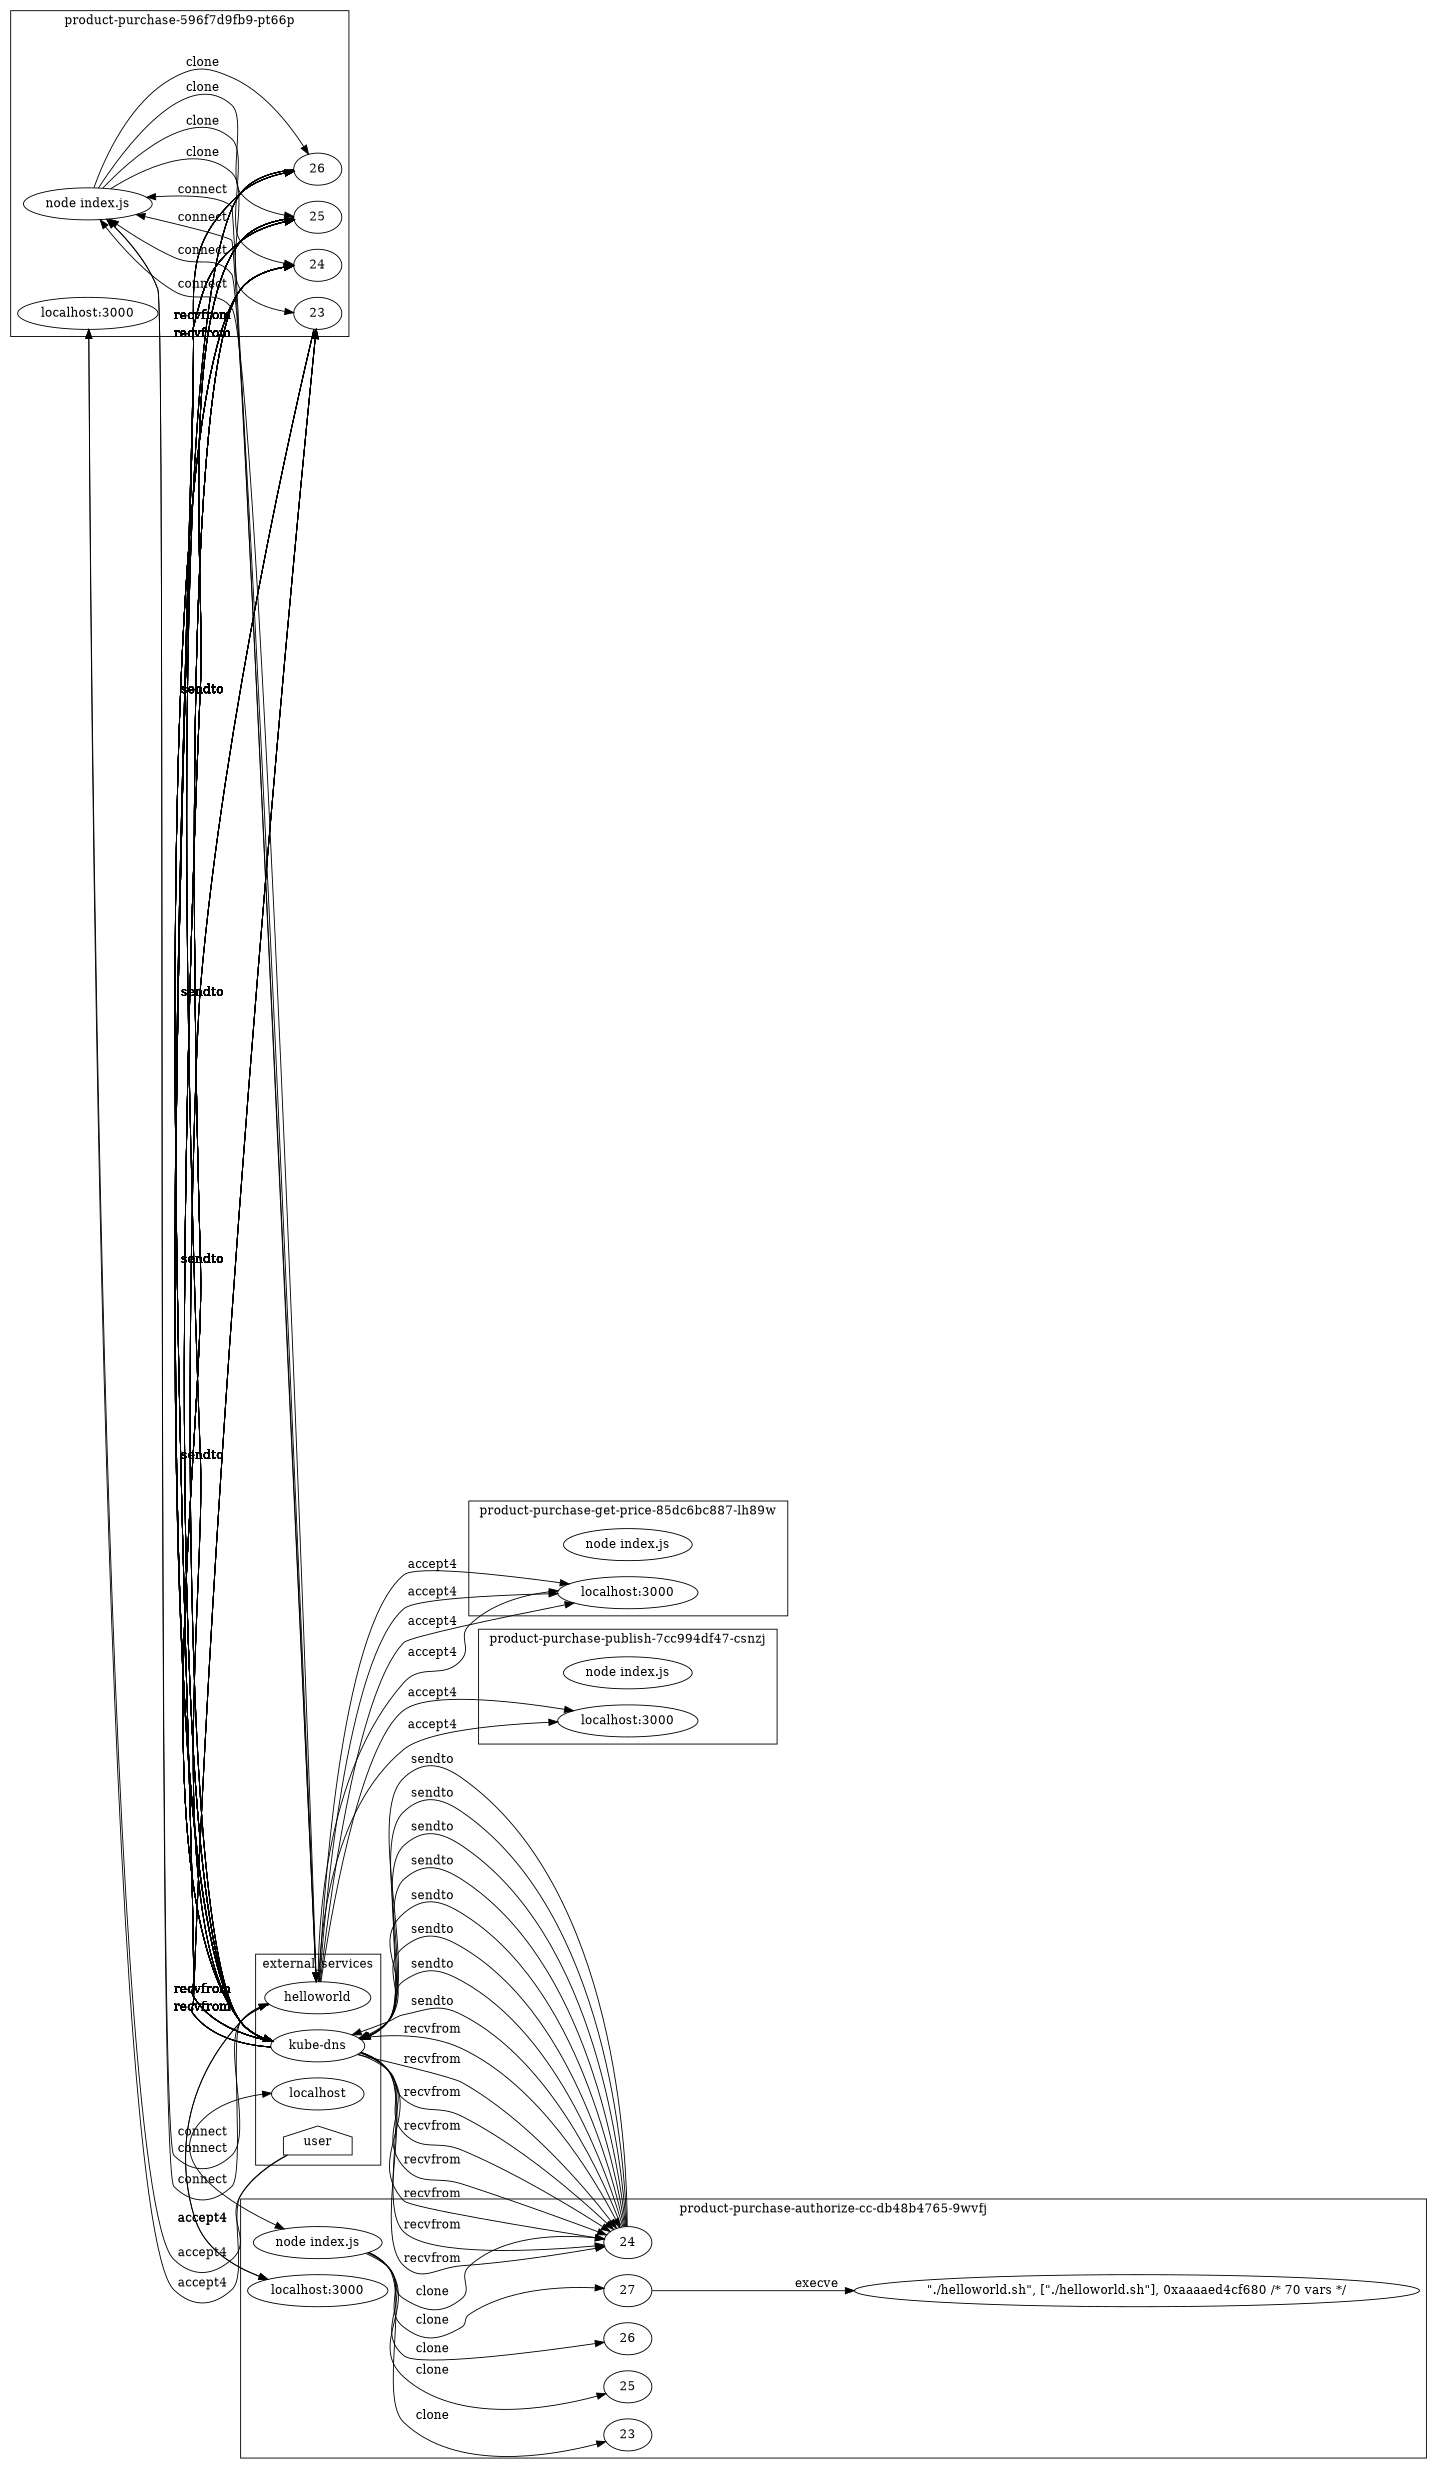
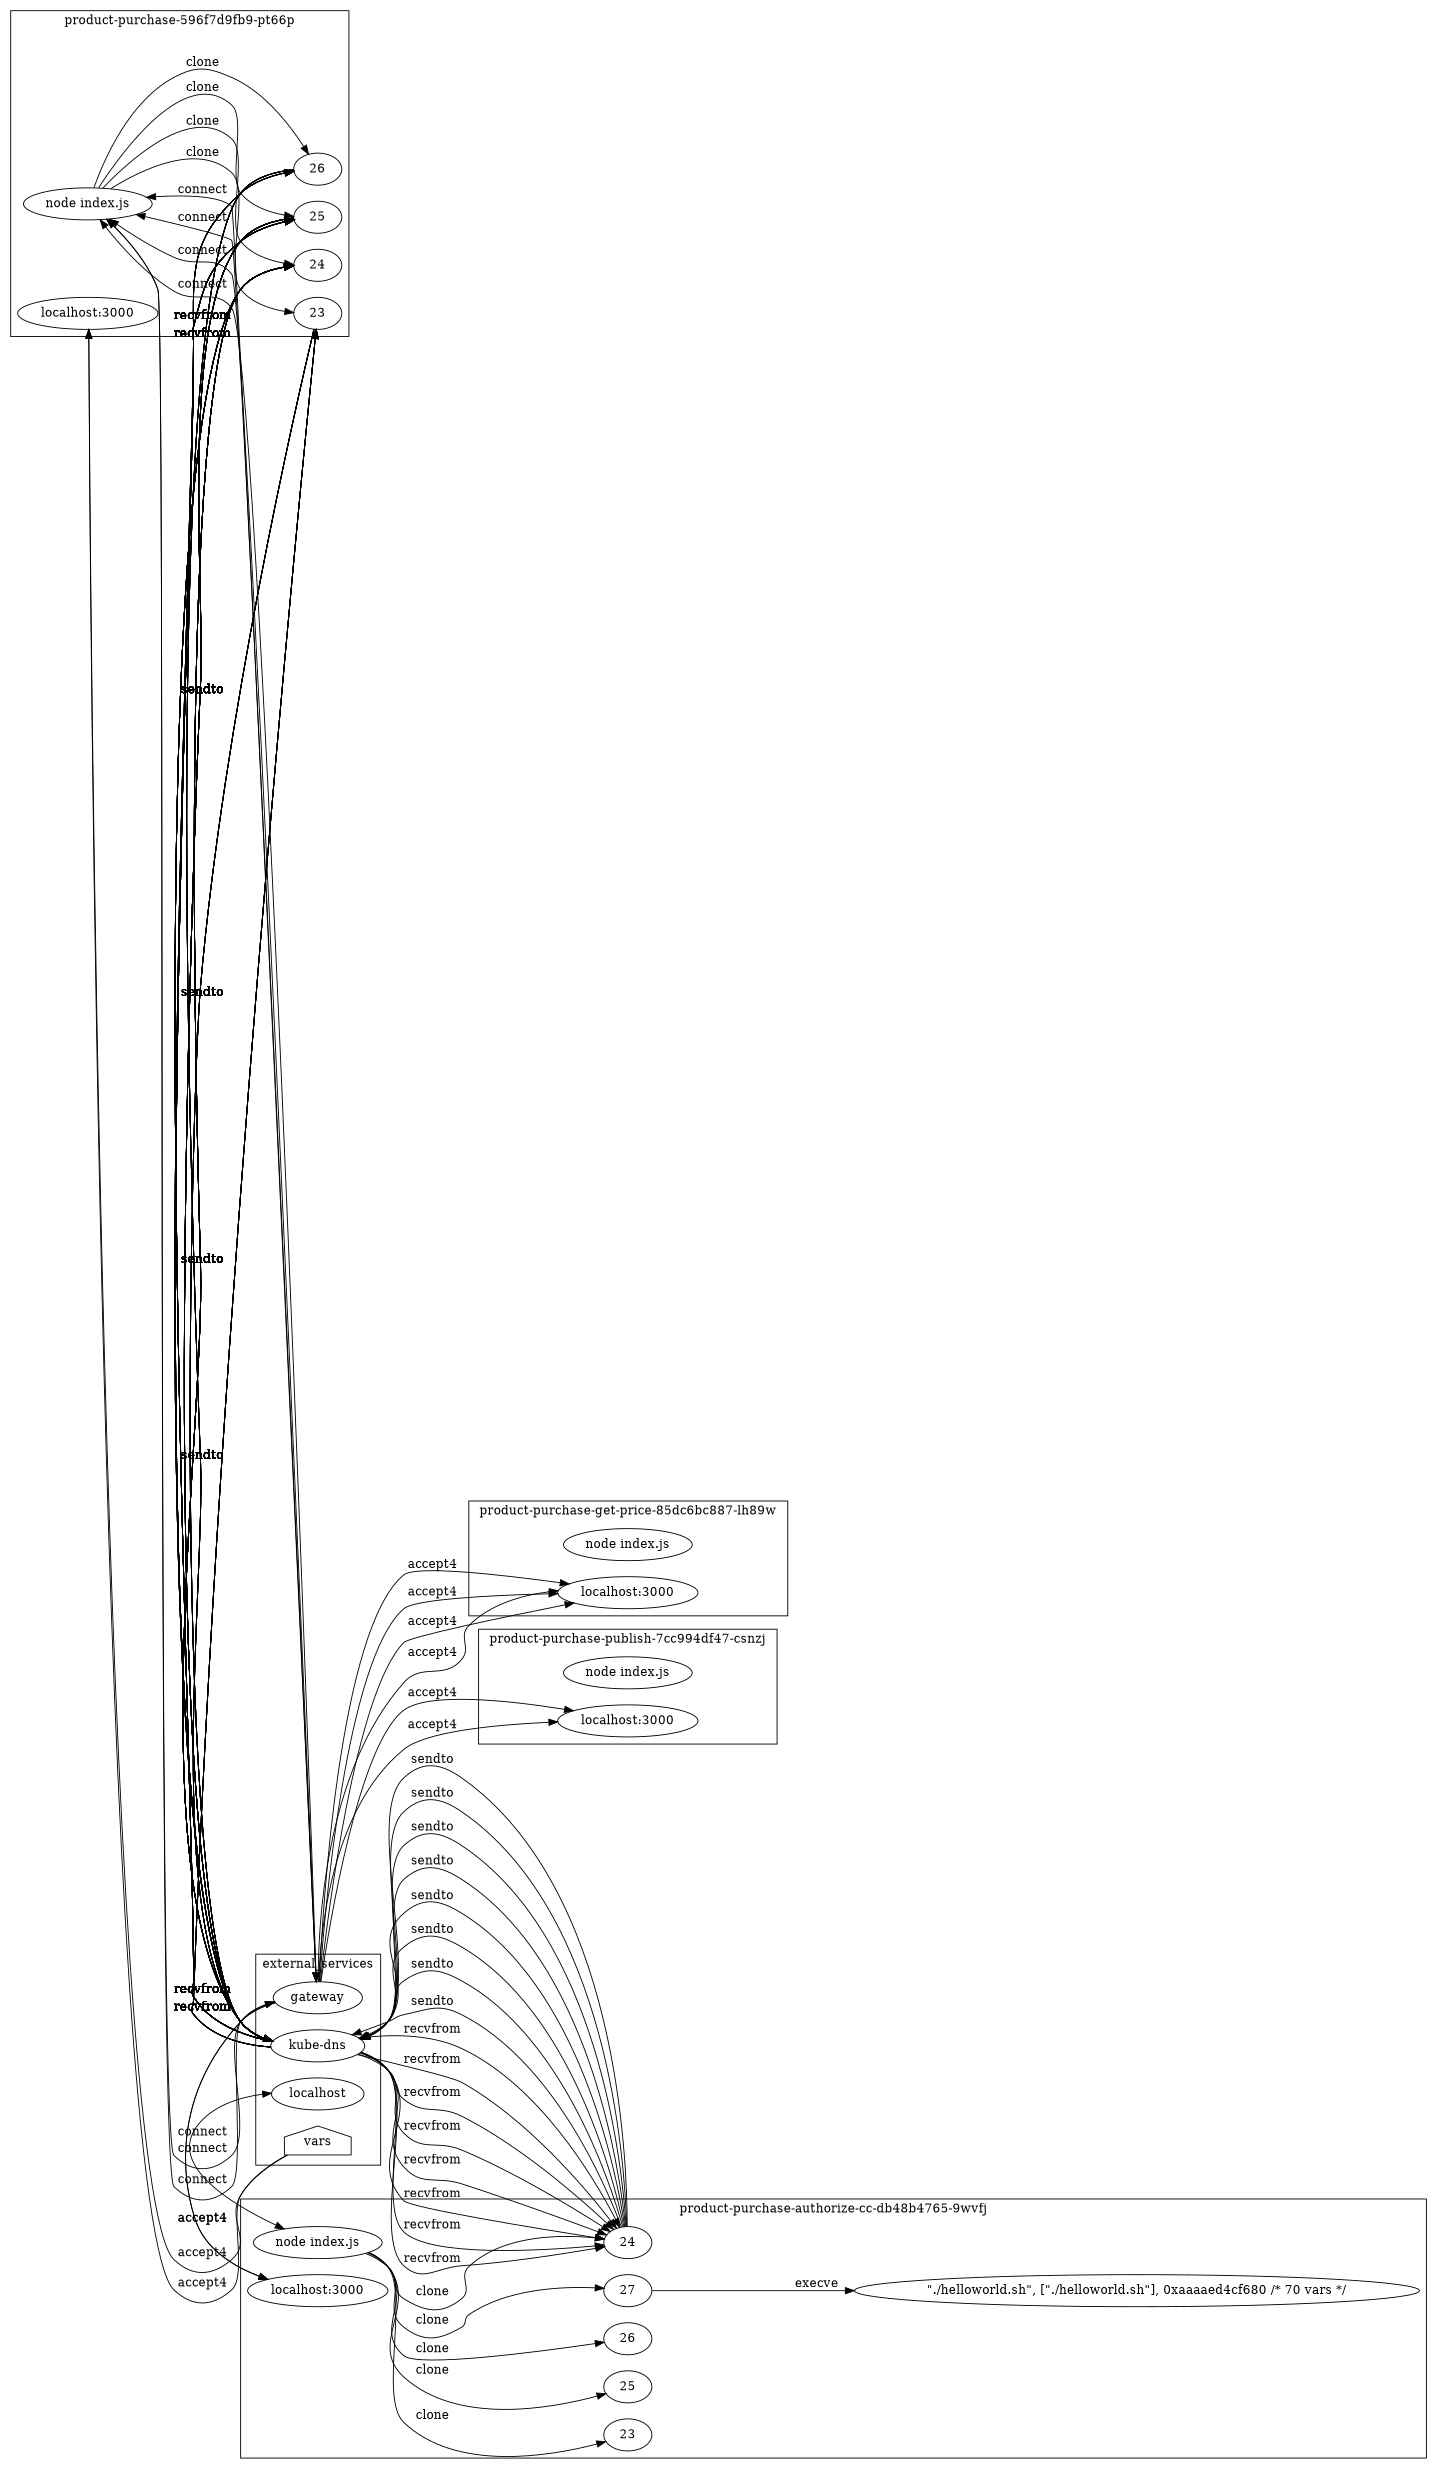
(318, 1998) -> (318, 1998)
(318, 2142) -> (318, 2142)
